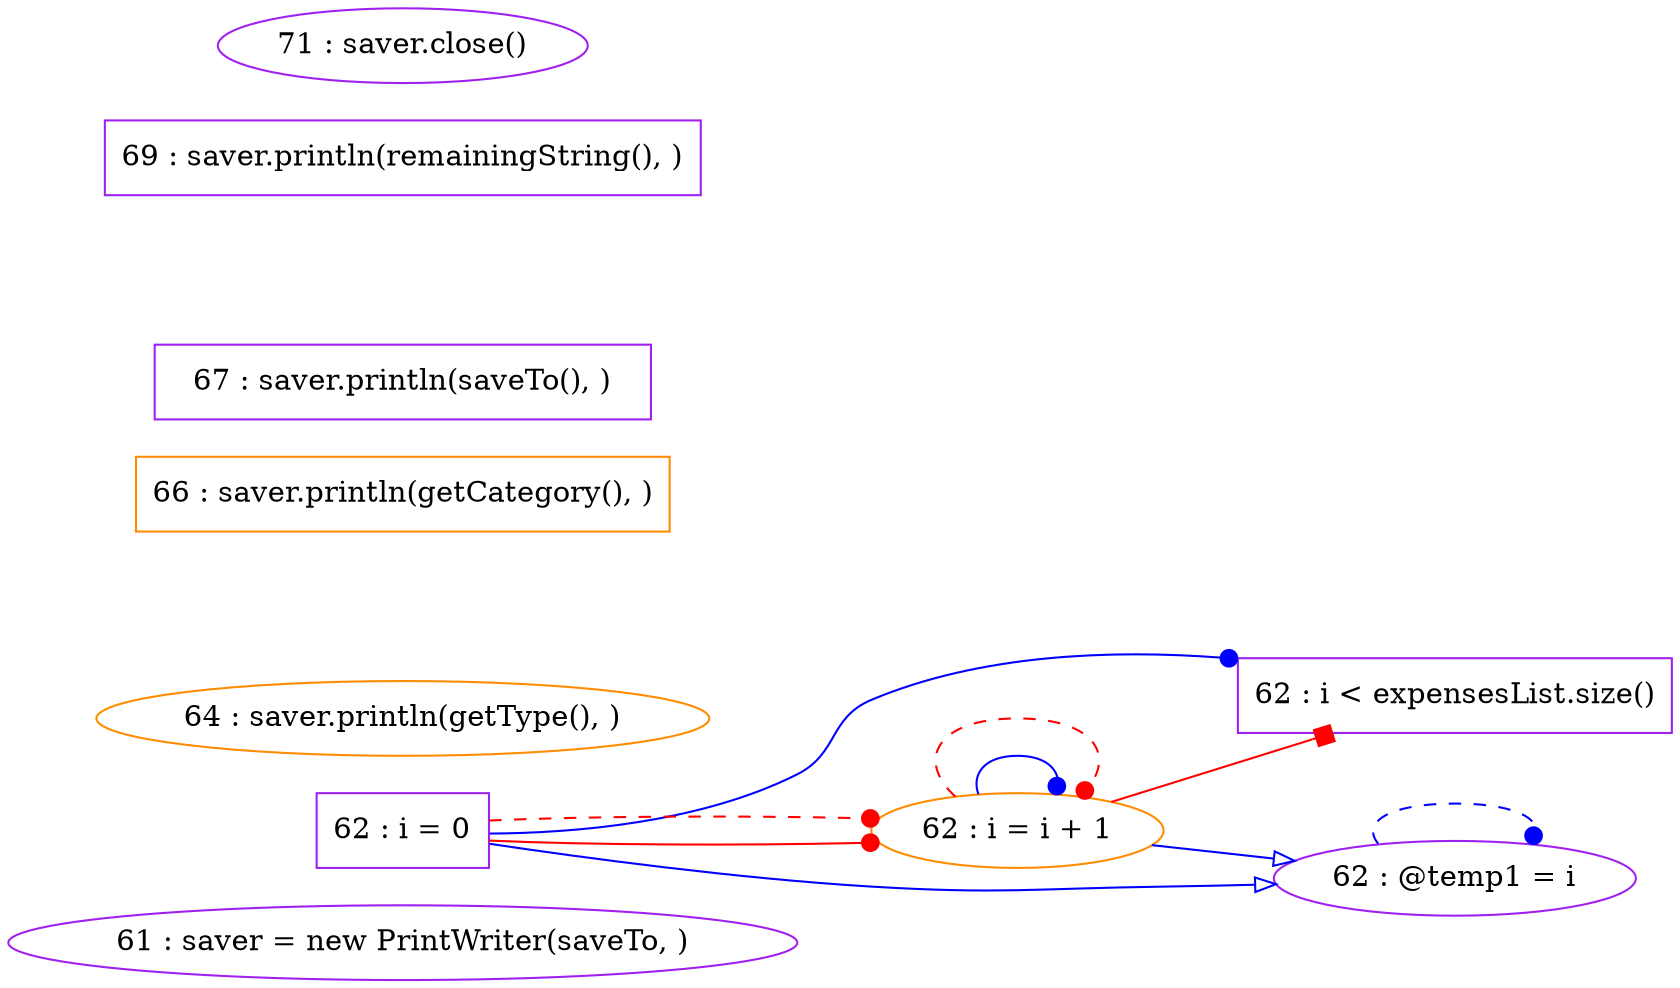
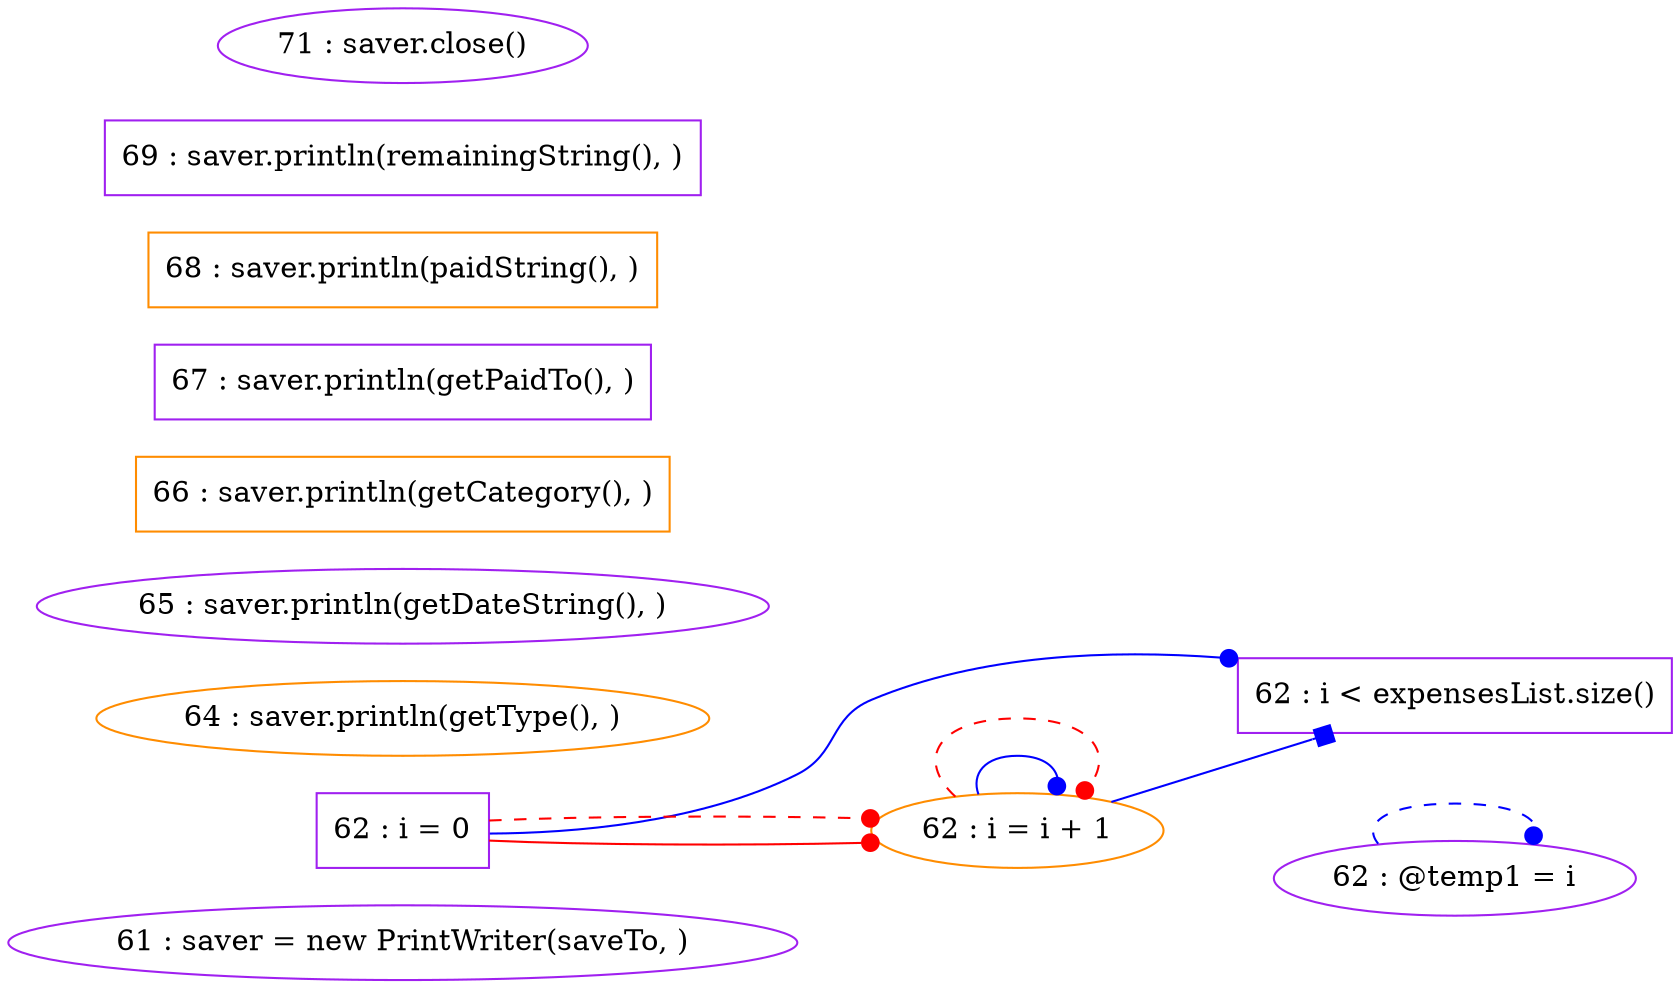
none -> (403, 270)
(403, 382) -> (403, 382)
none -> (403, 606)
(1212, 771) -> (1212, 771)
(1213, 852) -> none
(871, 887) -> none
